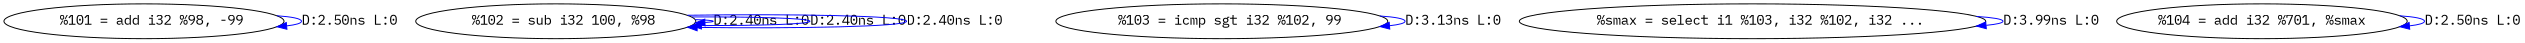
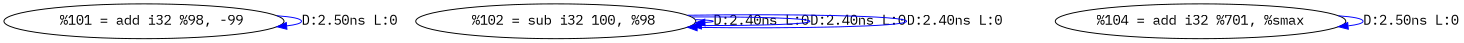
(1222, 21) -> none
(1752, 21) -> none
